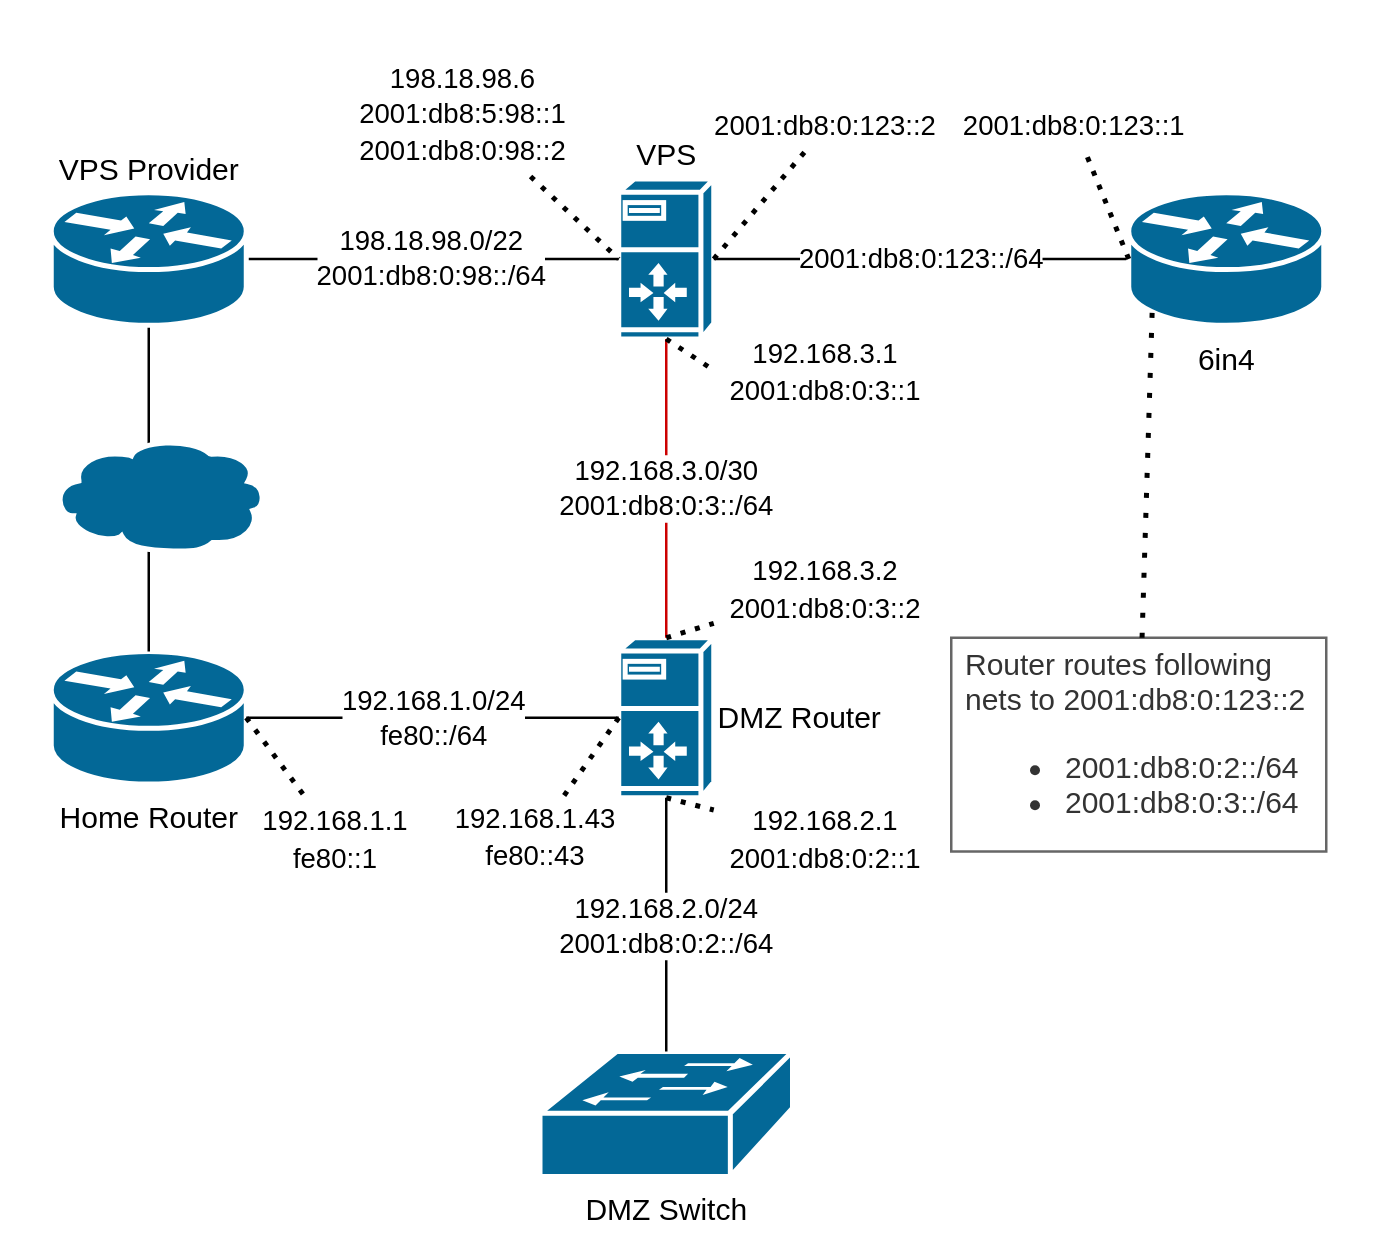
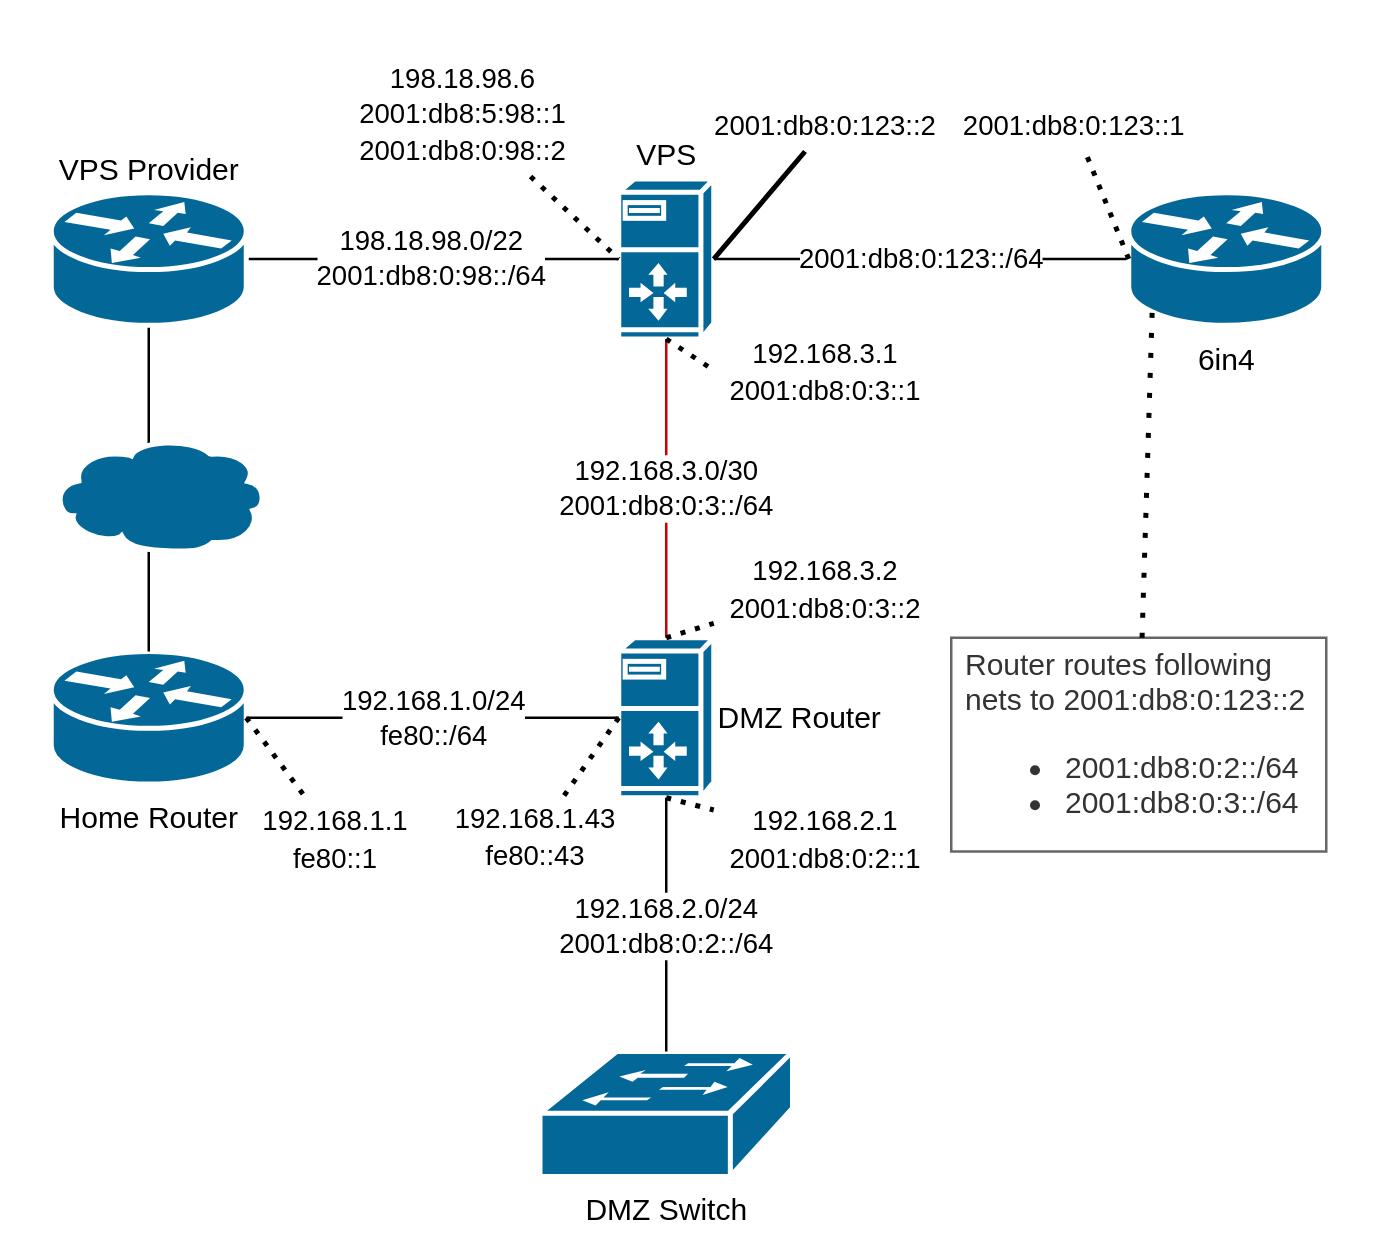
(762, 202) -> (762, 202)
